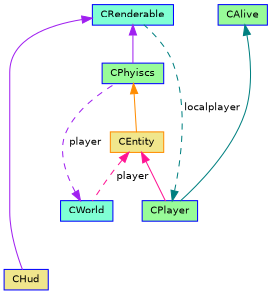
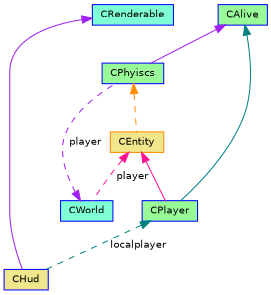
(133, 49) -> (183, 47)
(181, 102) -> (93, 247)
(135, 113) -> (135, 113)
